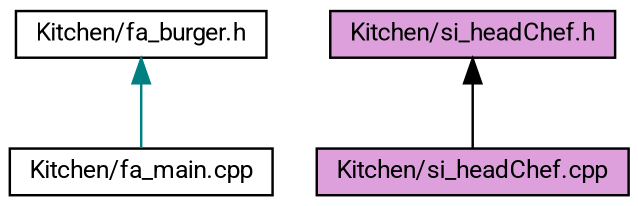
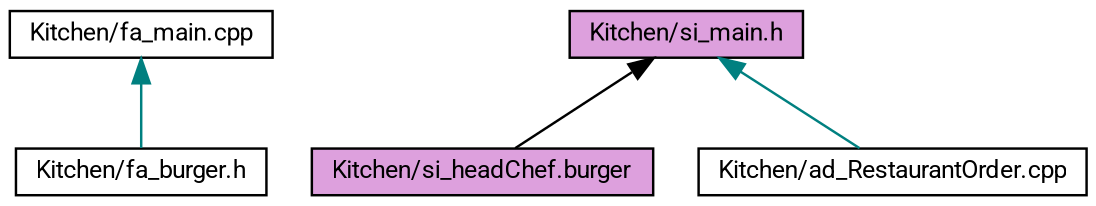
(473, 34) -> (686, 34)
(141, 116) -> (141, 116)
(473, 172) -> (483, 172)
none -> (893, 172)
